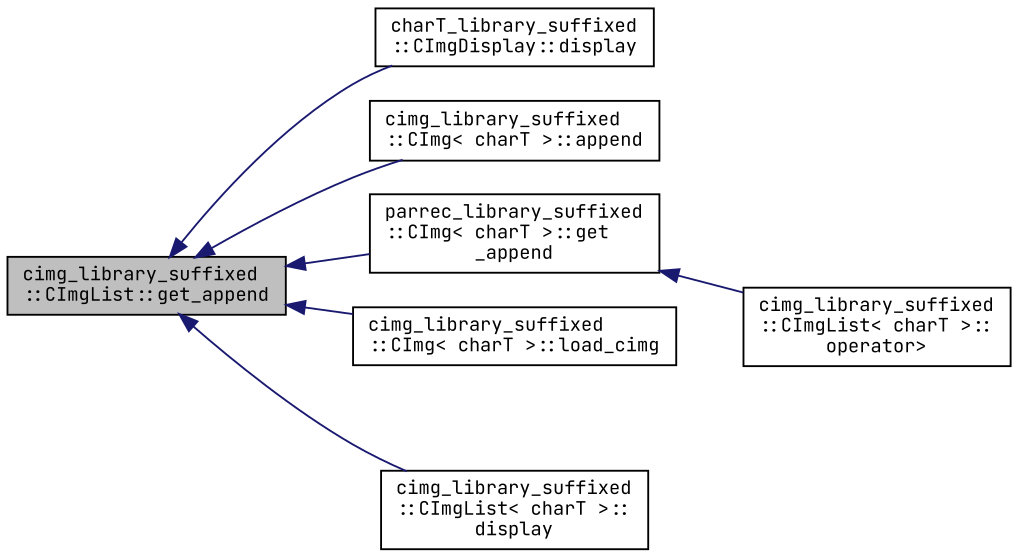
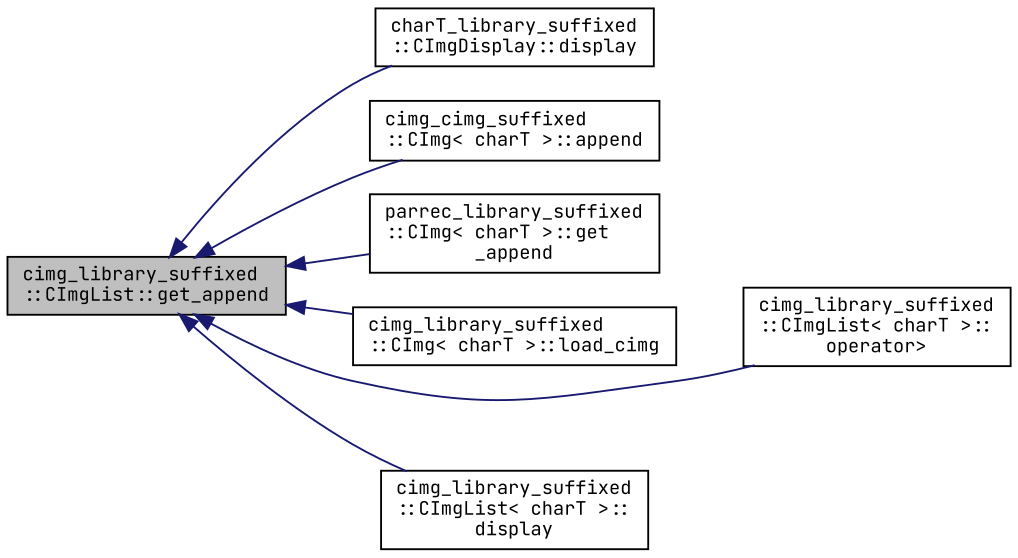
(515, 131) -> (515, 131)
(711, 284) -> (478, 400)
